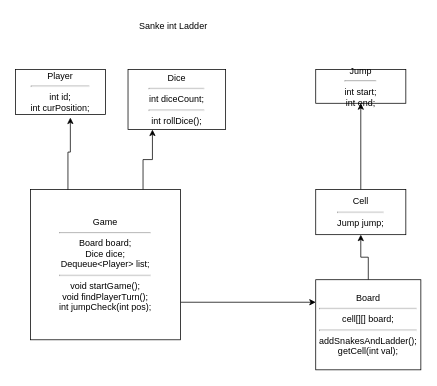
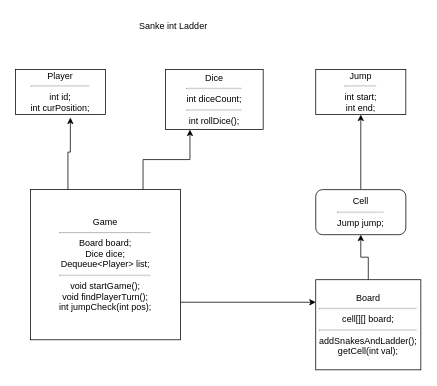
(360, 86) -> (360, 92)
(177, 99) -> (214, 99)
(360, 212) -> (360, 212)
